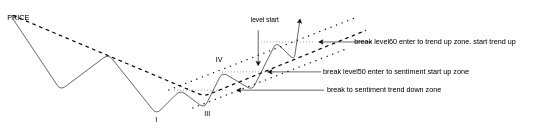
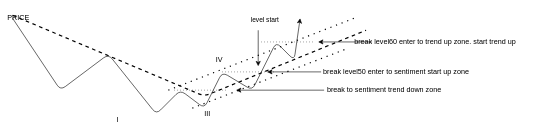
(156, 120) -> (117, 120)
